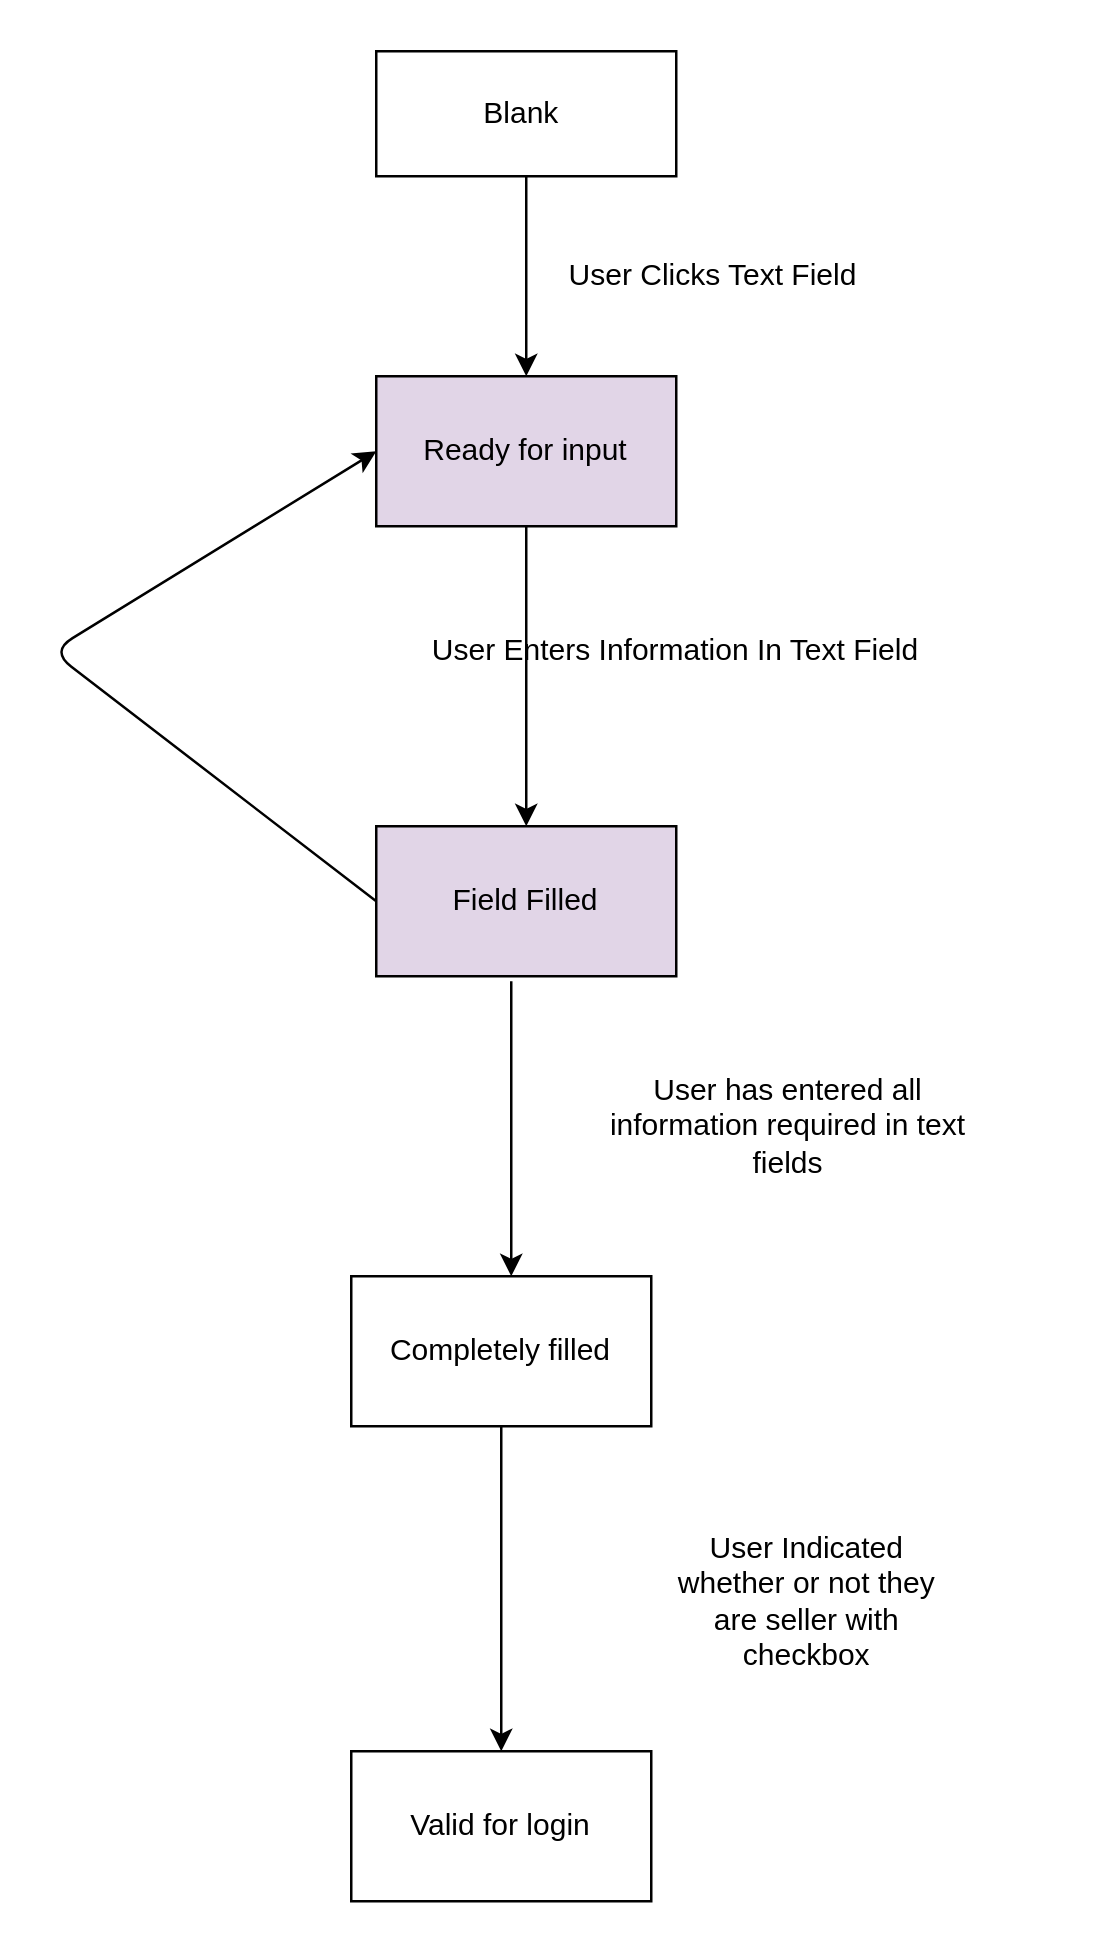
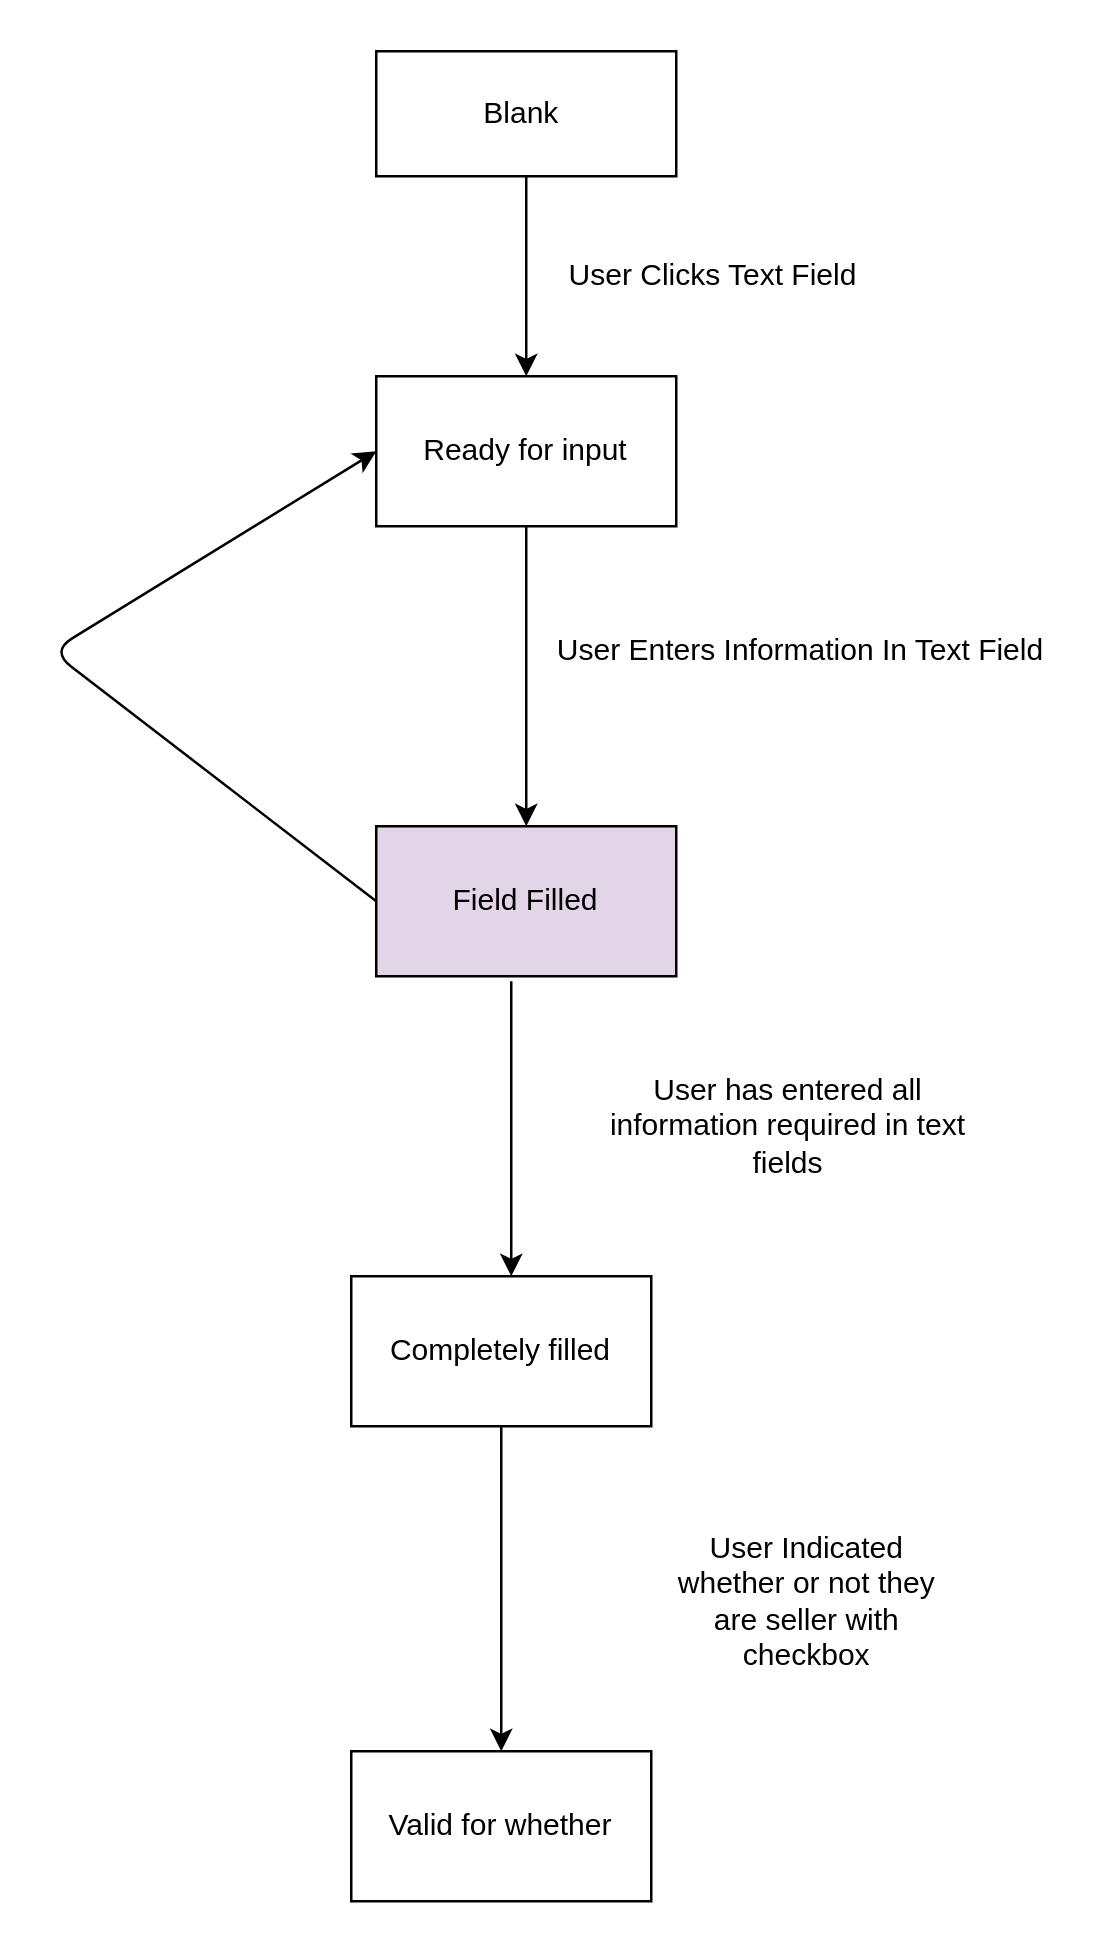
(526, 451) -> (526, 451)
(676, 651) -> (801, 651)
(501, 1826) -> (501, 1826)
